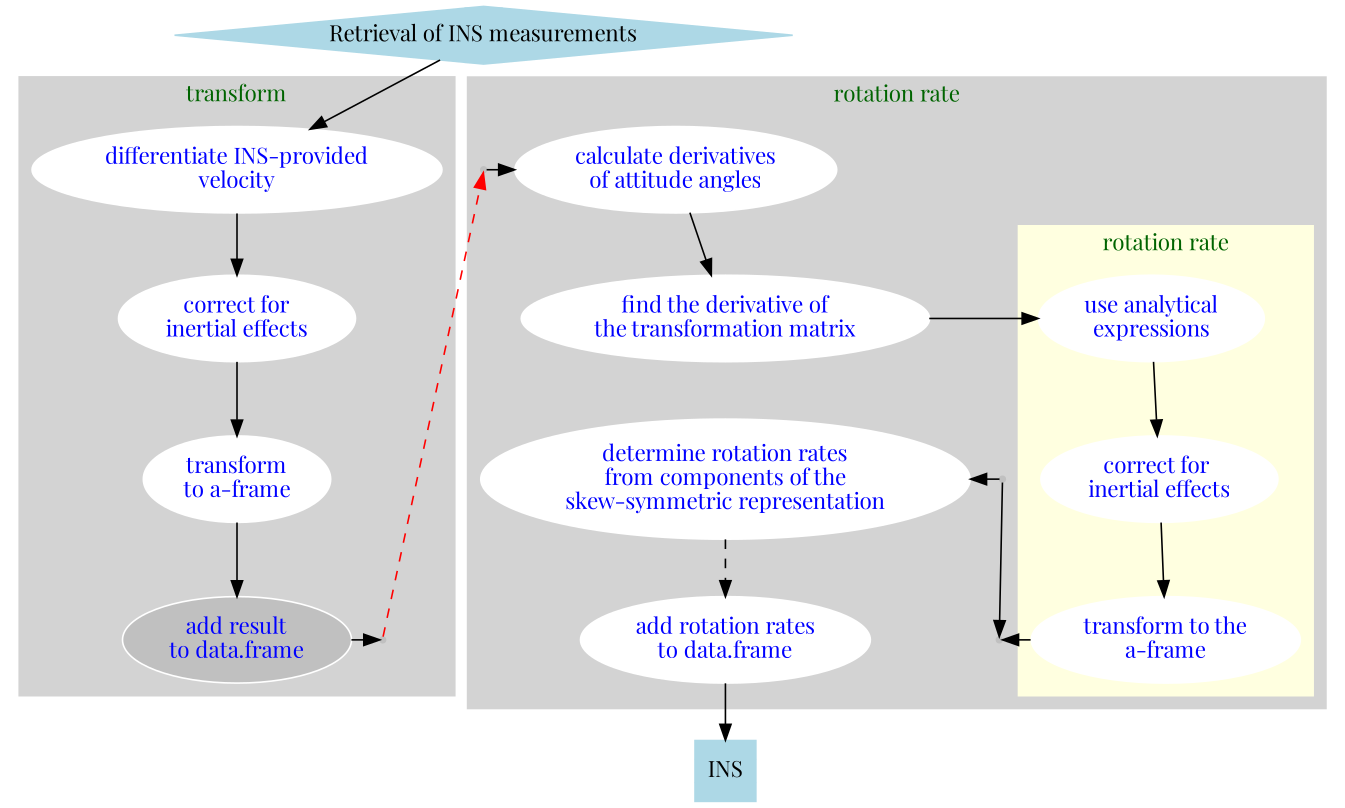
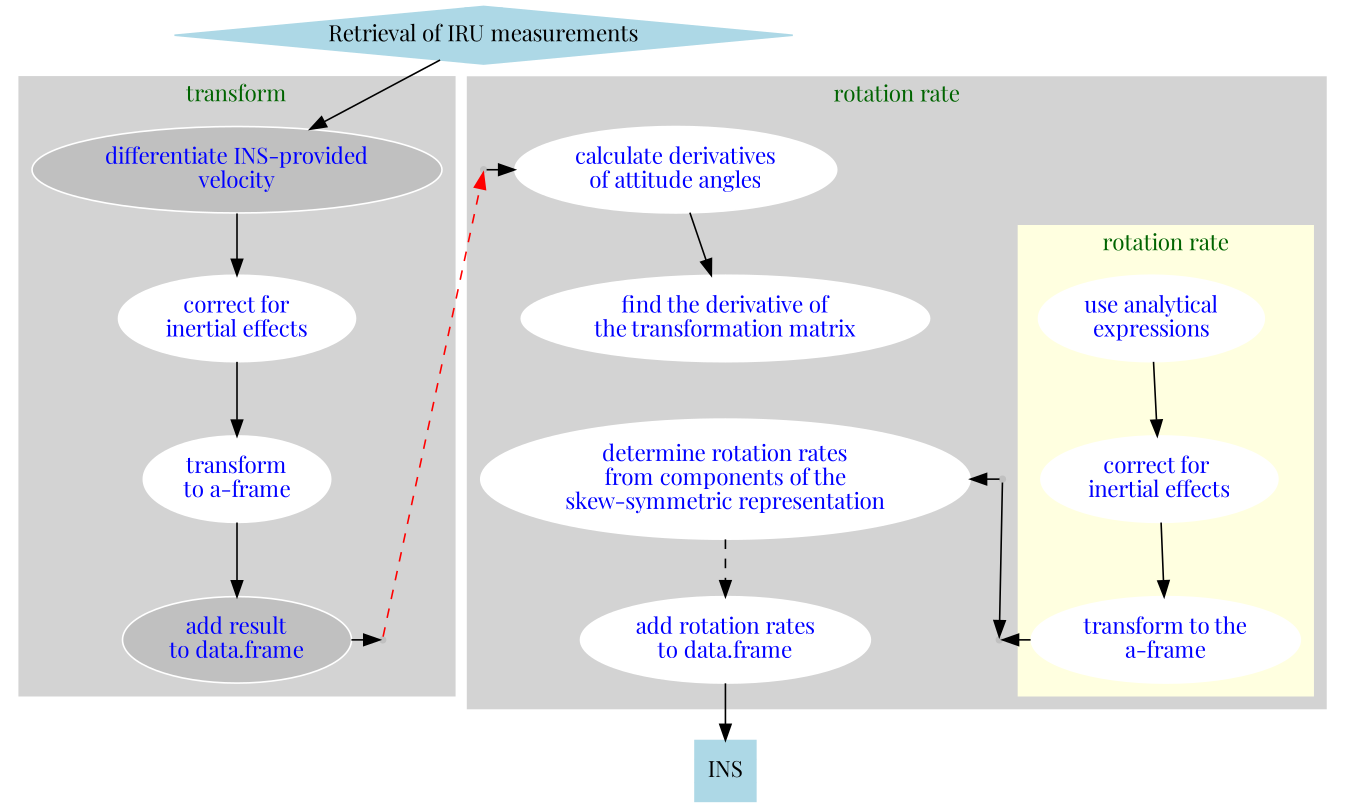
(484, 35) -> (484, 35)
(237, 170) -> (237, 170)
(976, 318) -> none
